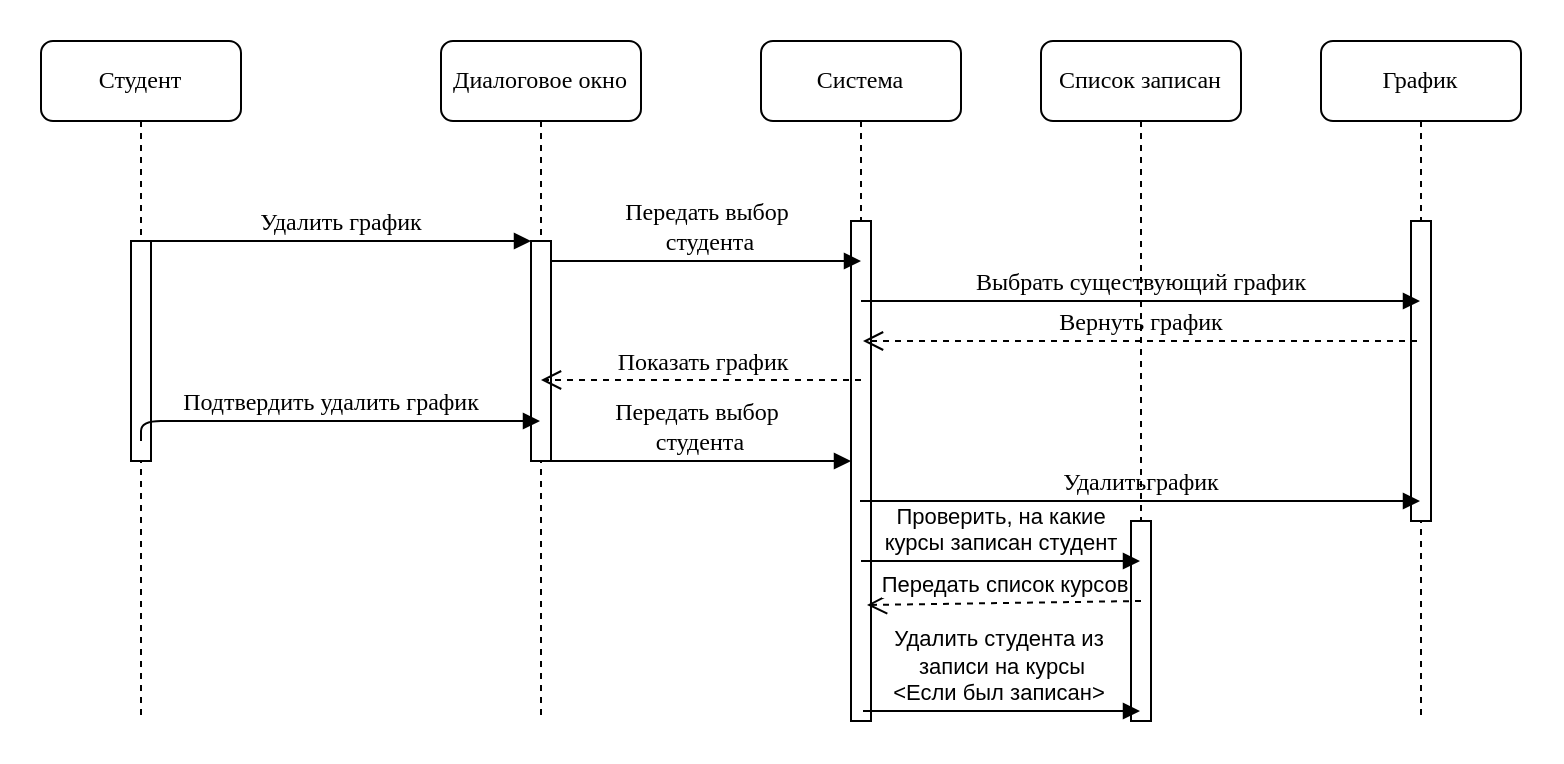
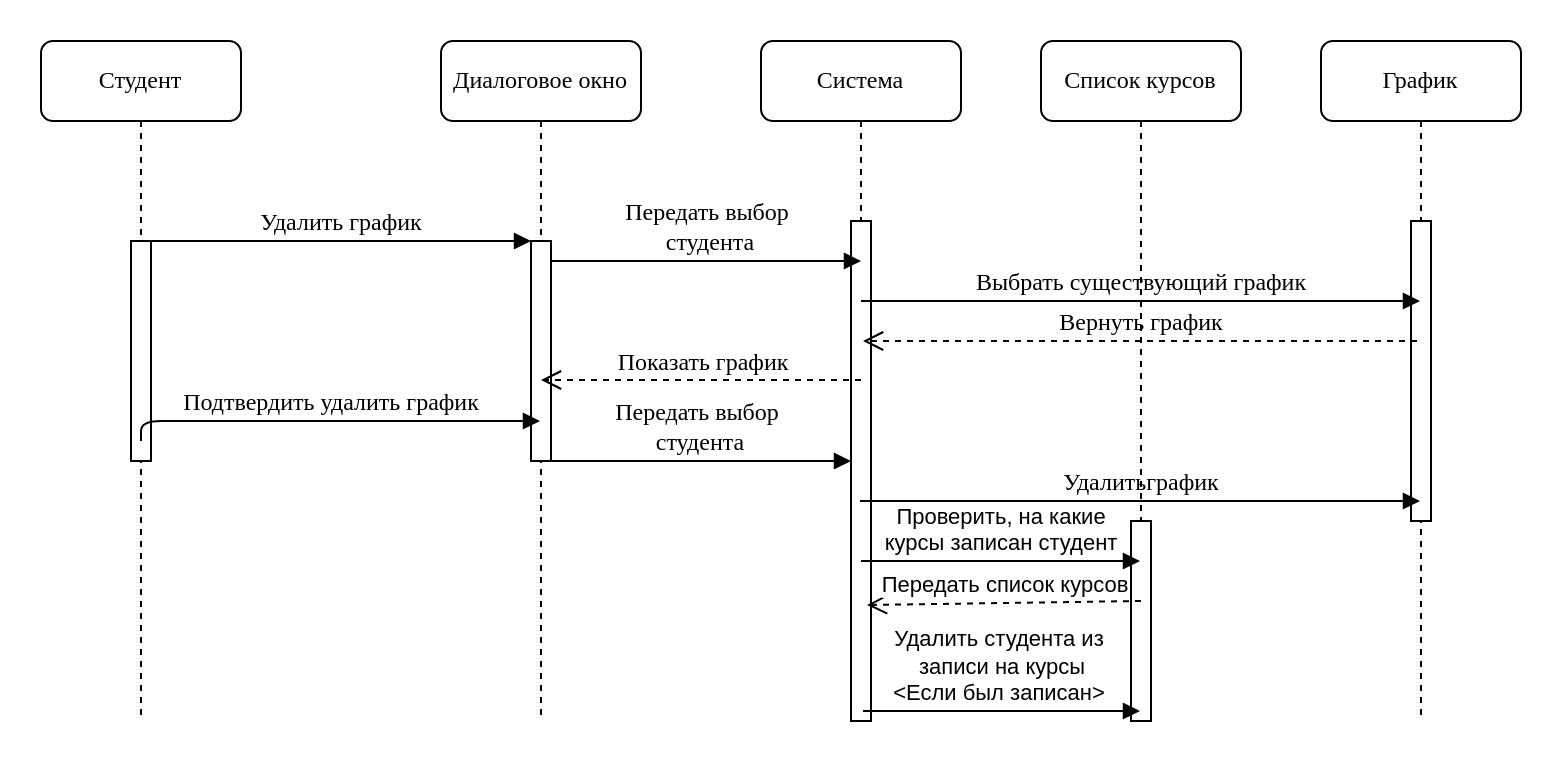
(1141, 81) -> (1141, 81)
